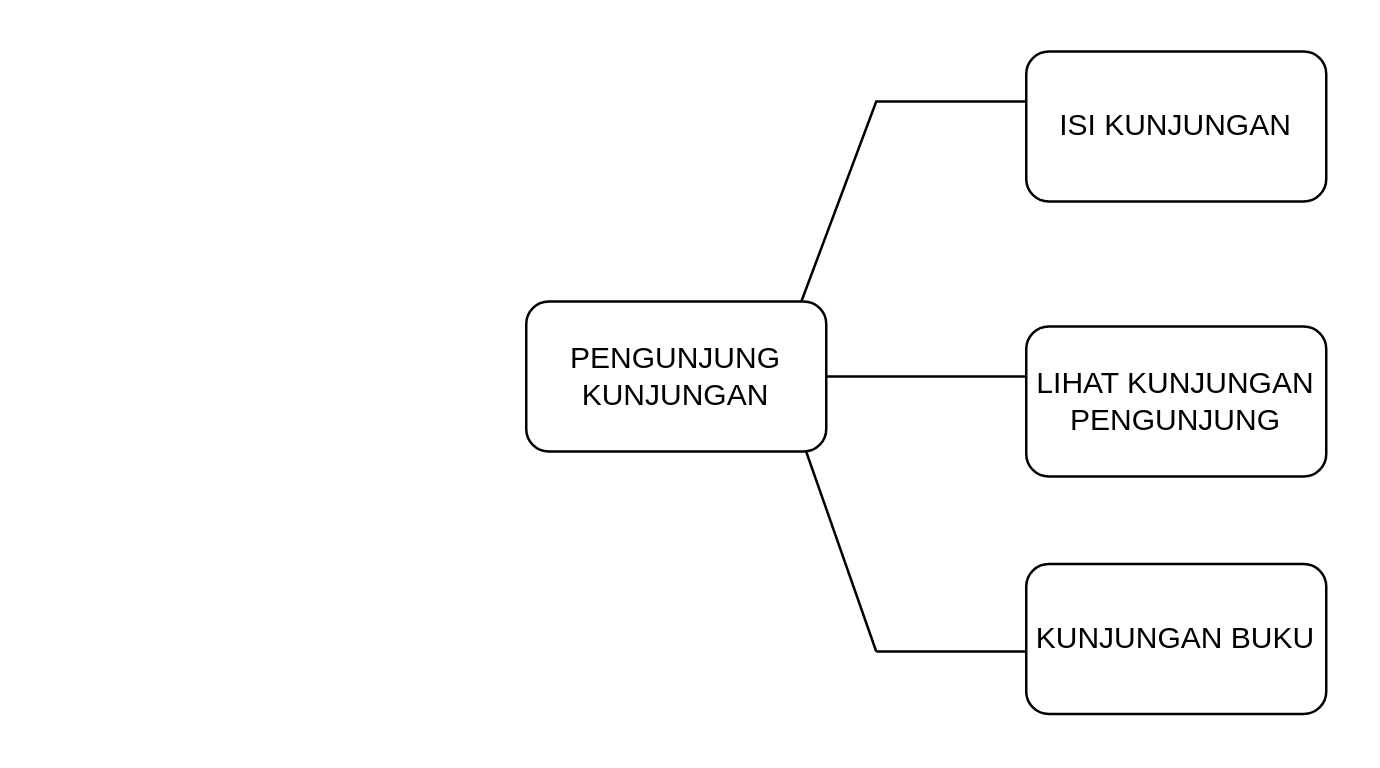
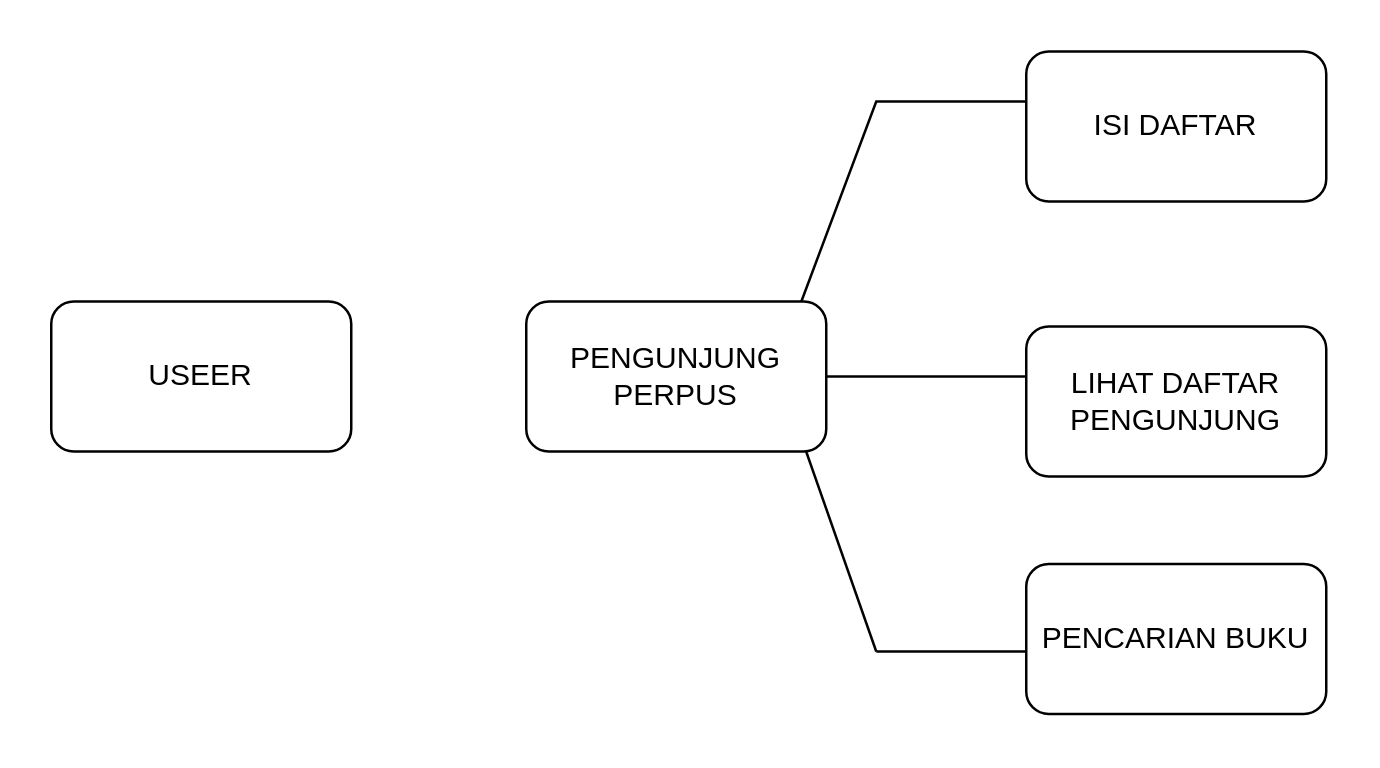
(1176, 126) -> (1176, 126)
none -> (201, 376)
(676, 376) -> (676, 376)
(1176, 401) -> (1176, 401)
(1176, 639) -> (1176, 639)
